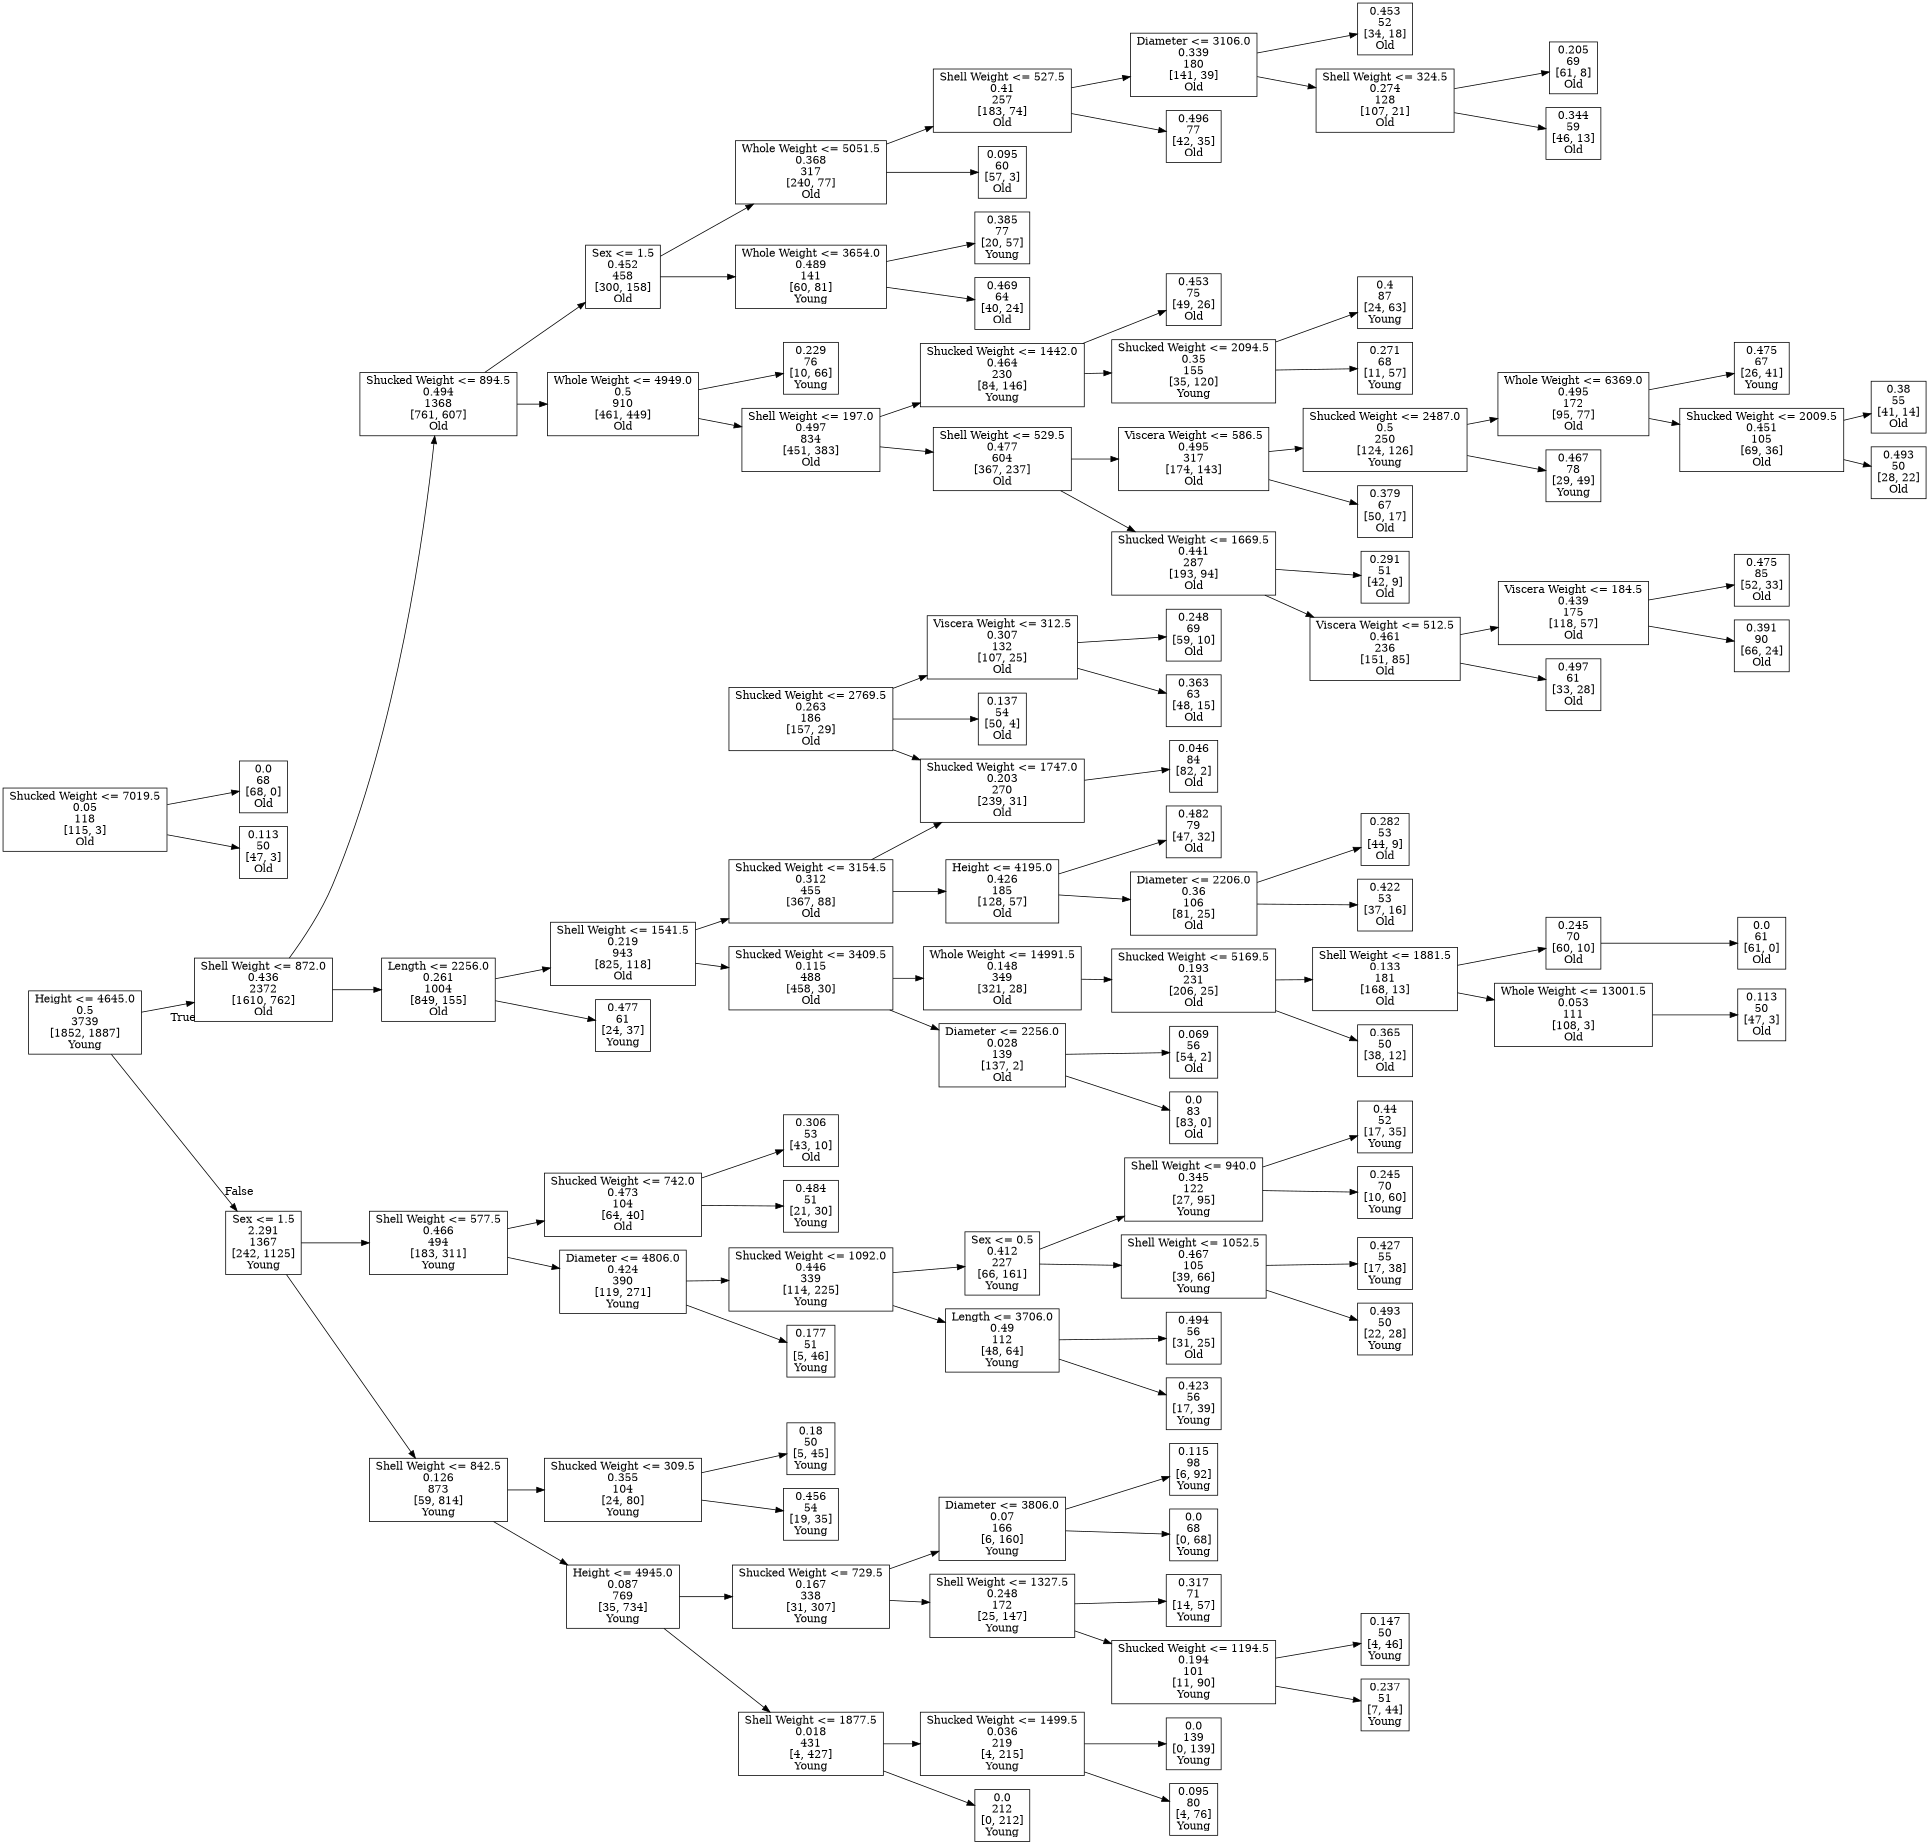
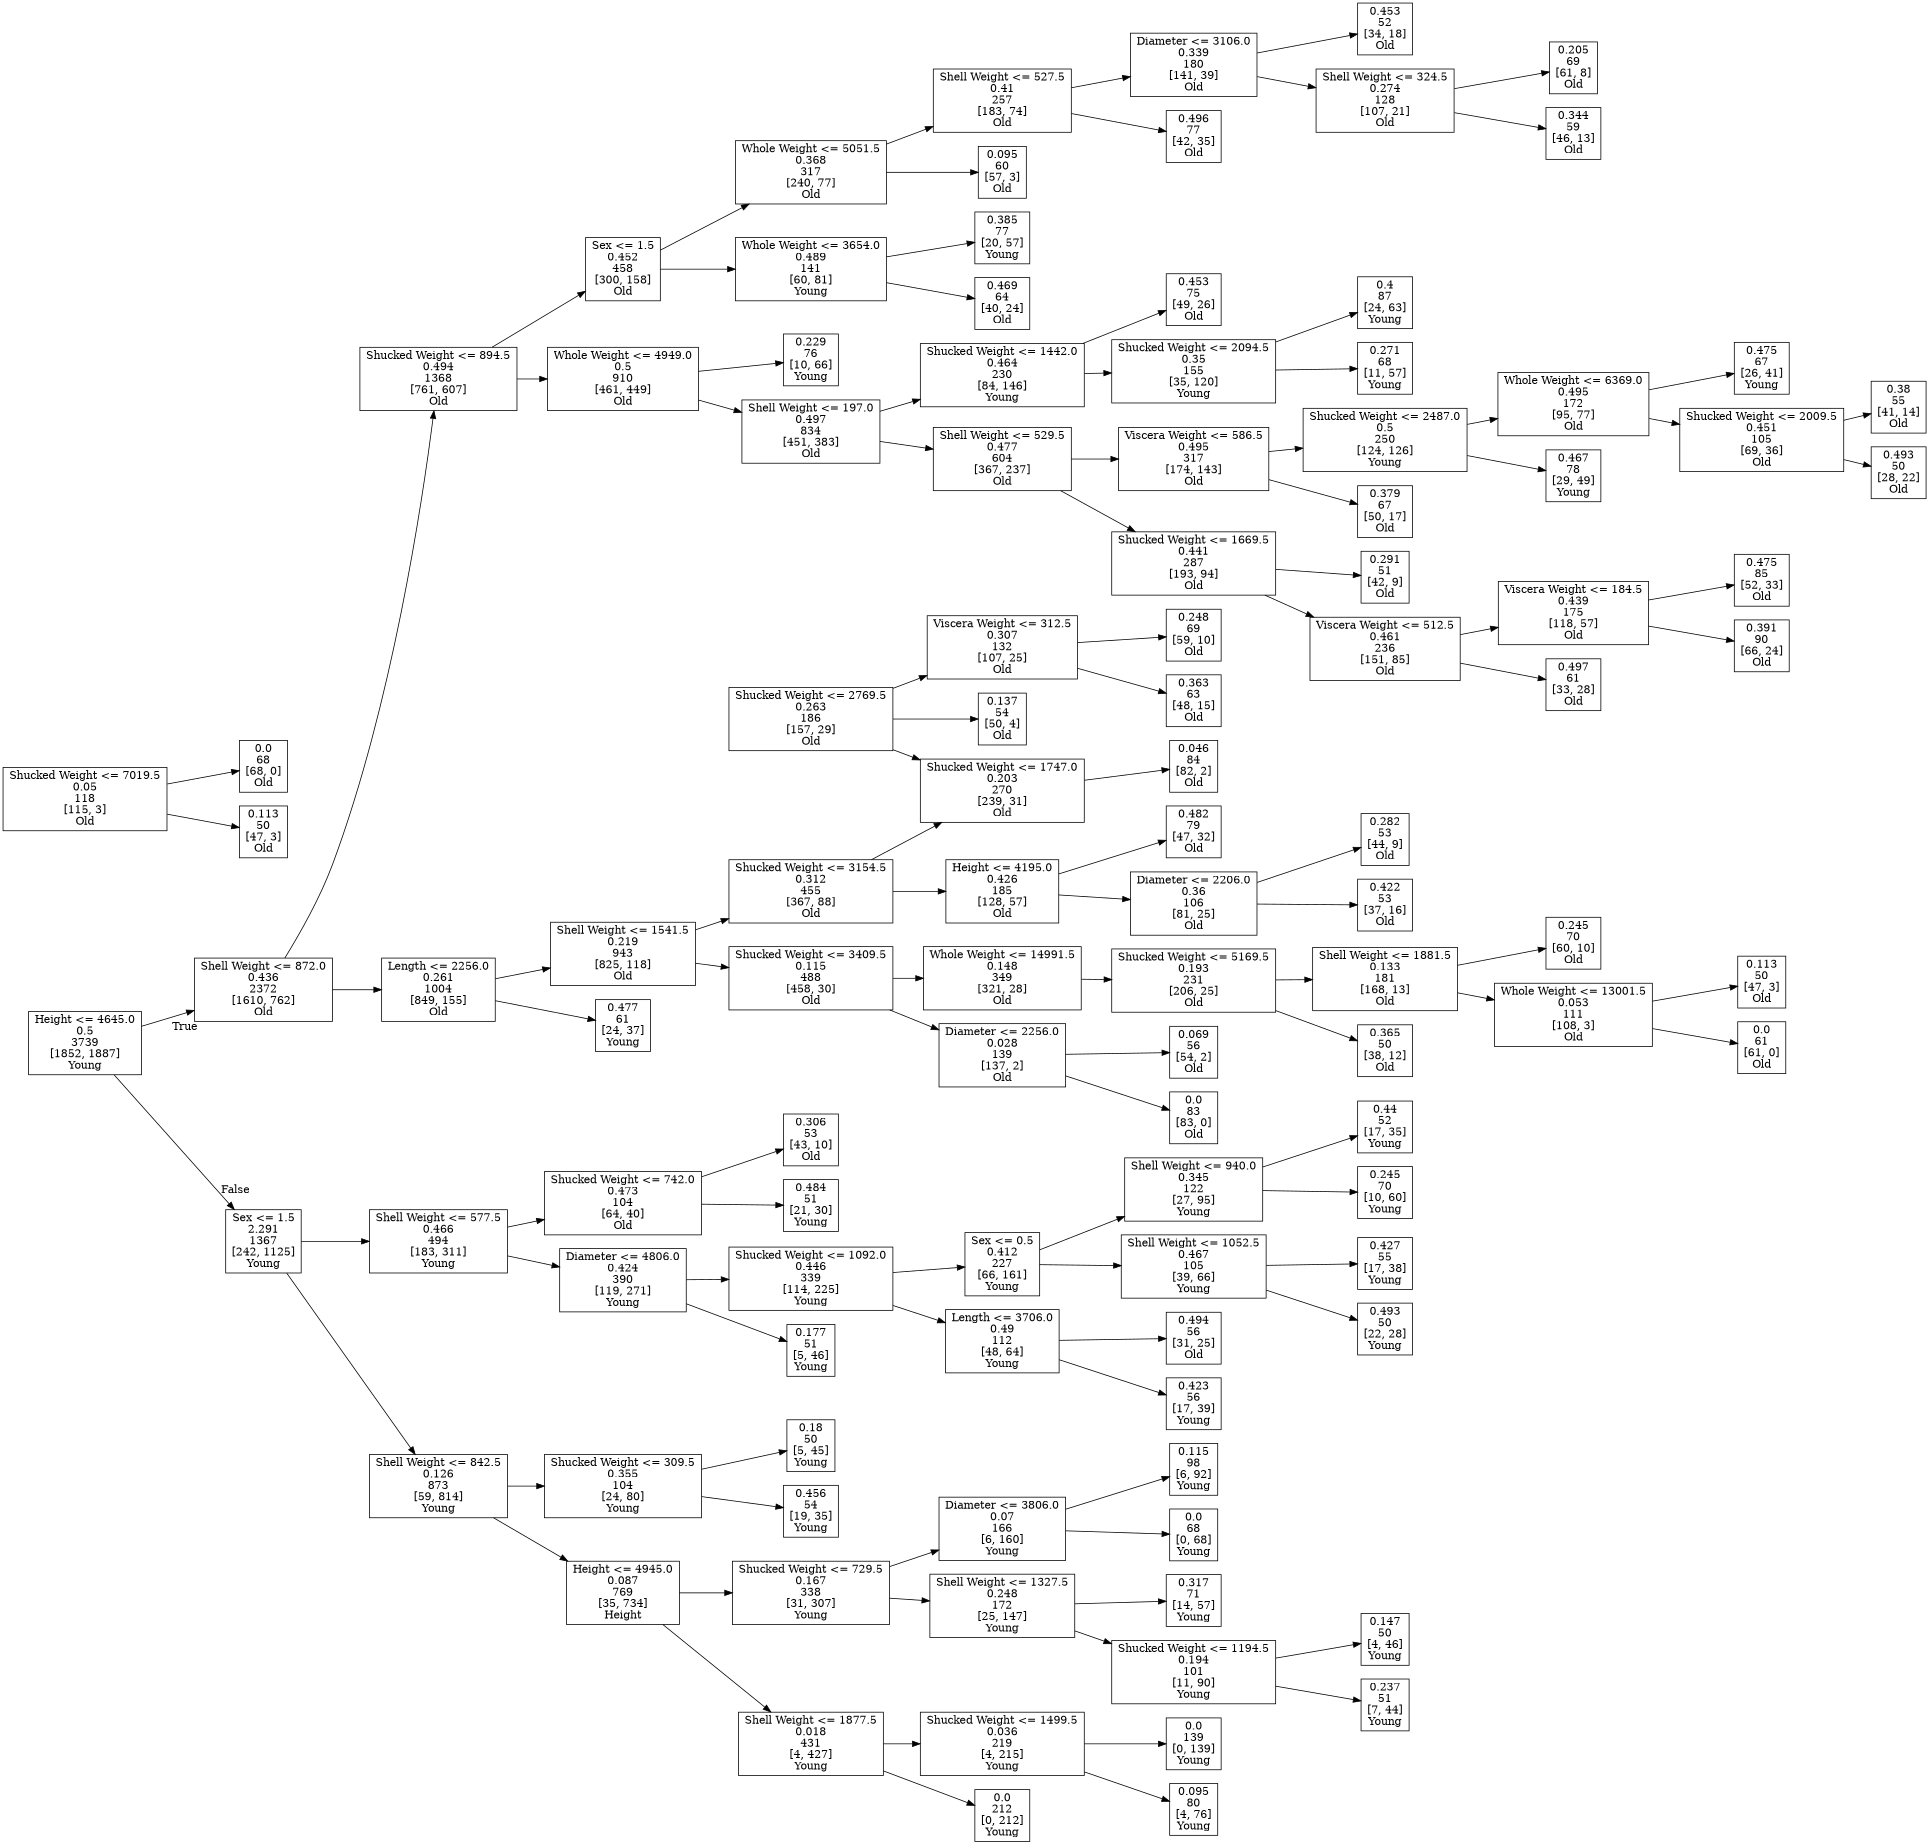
(1665, 943) -> (1691, 1035)
(623, 1597) -> (623, 1593)
